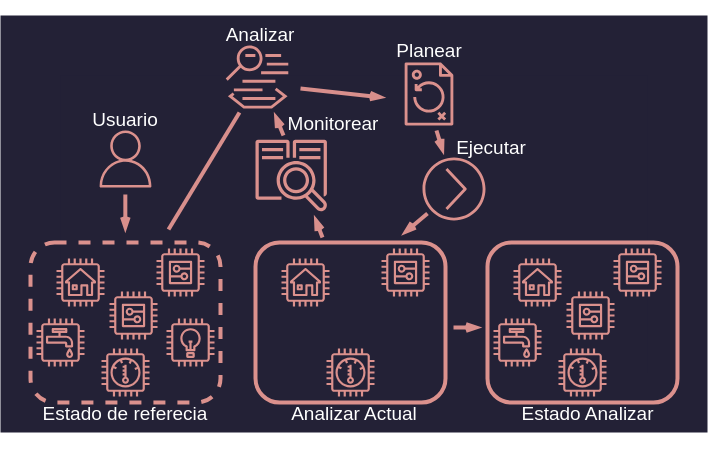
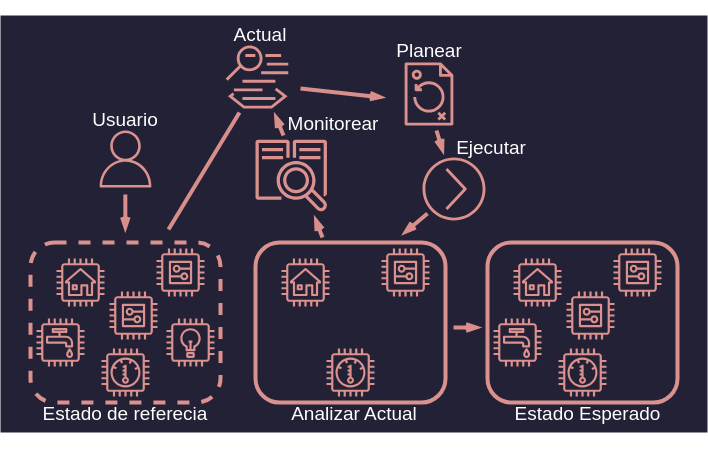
(261, 36) -> (261, 36)
(588, 415) -> (588, 415)
